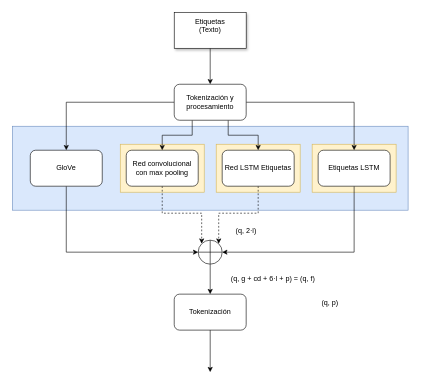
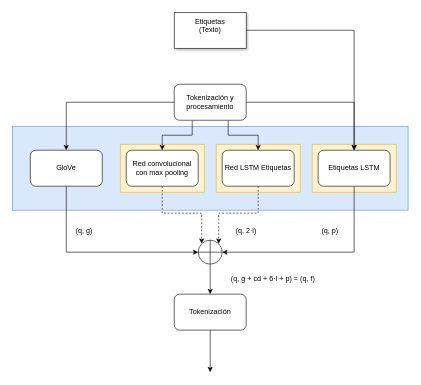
(210, 78) -> (335, 30)
none -> (84, 231)
(330, 303) -> (330, 231)
